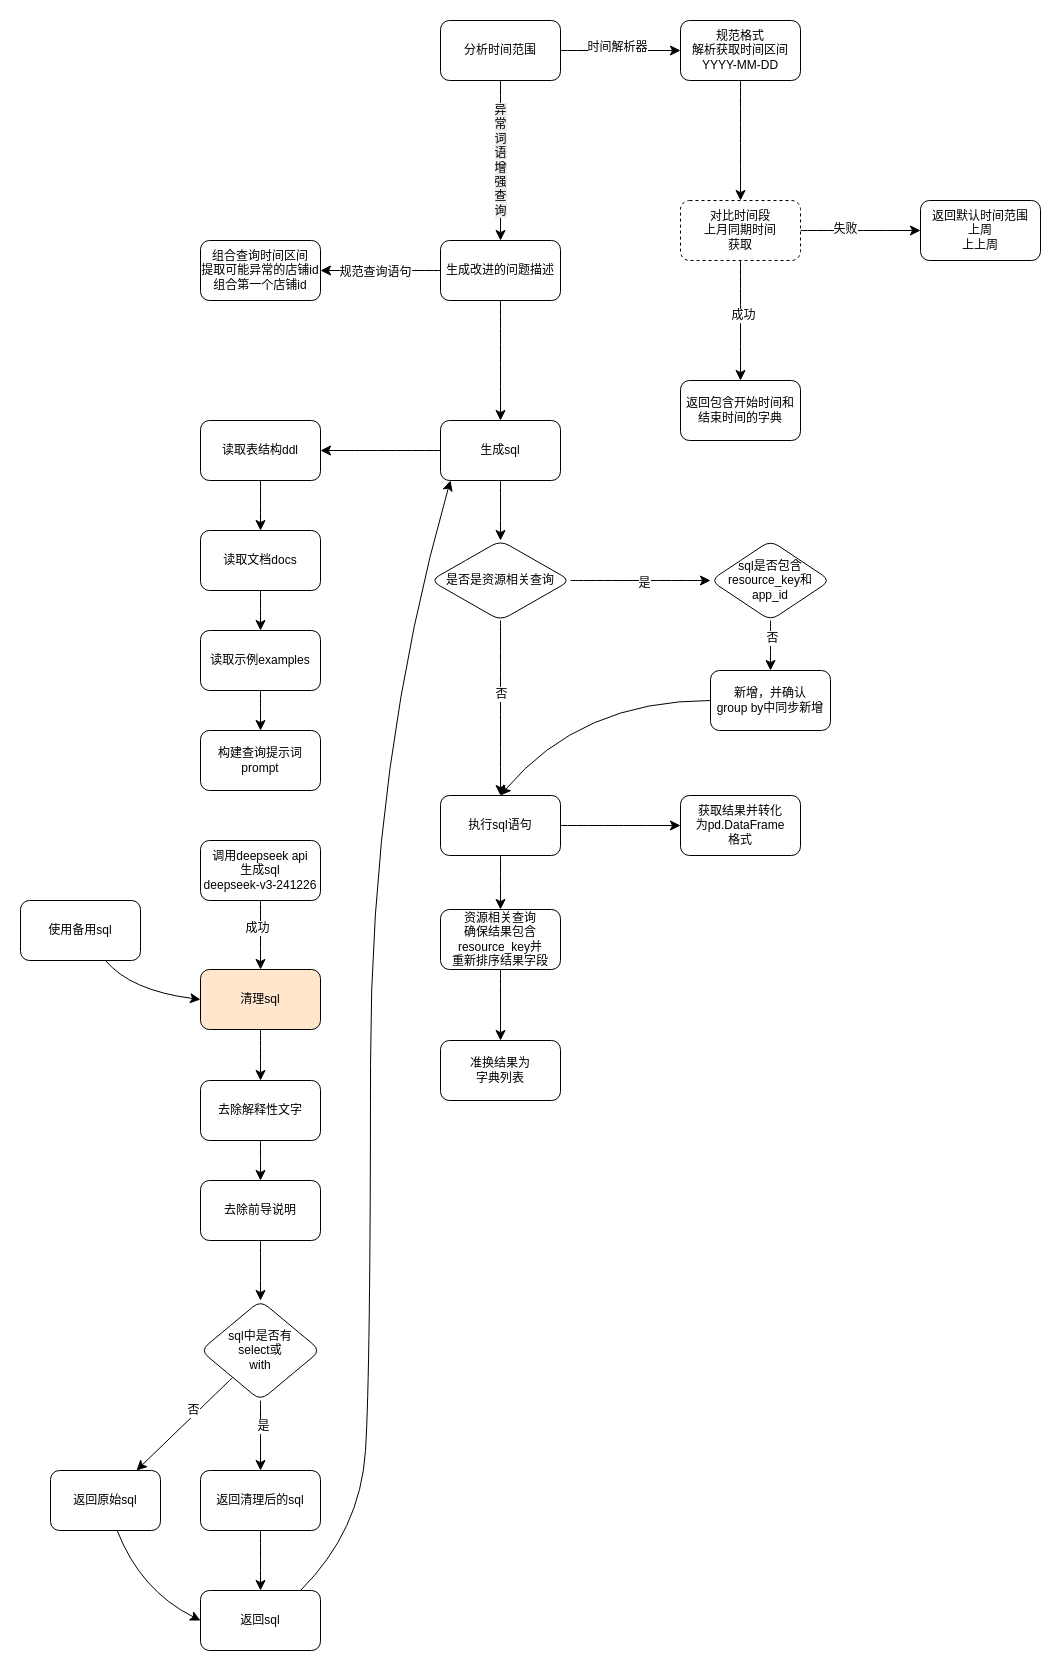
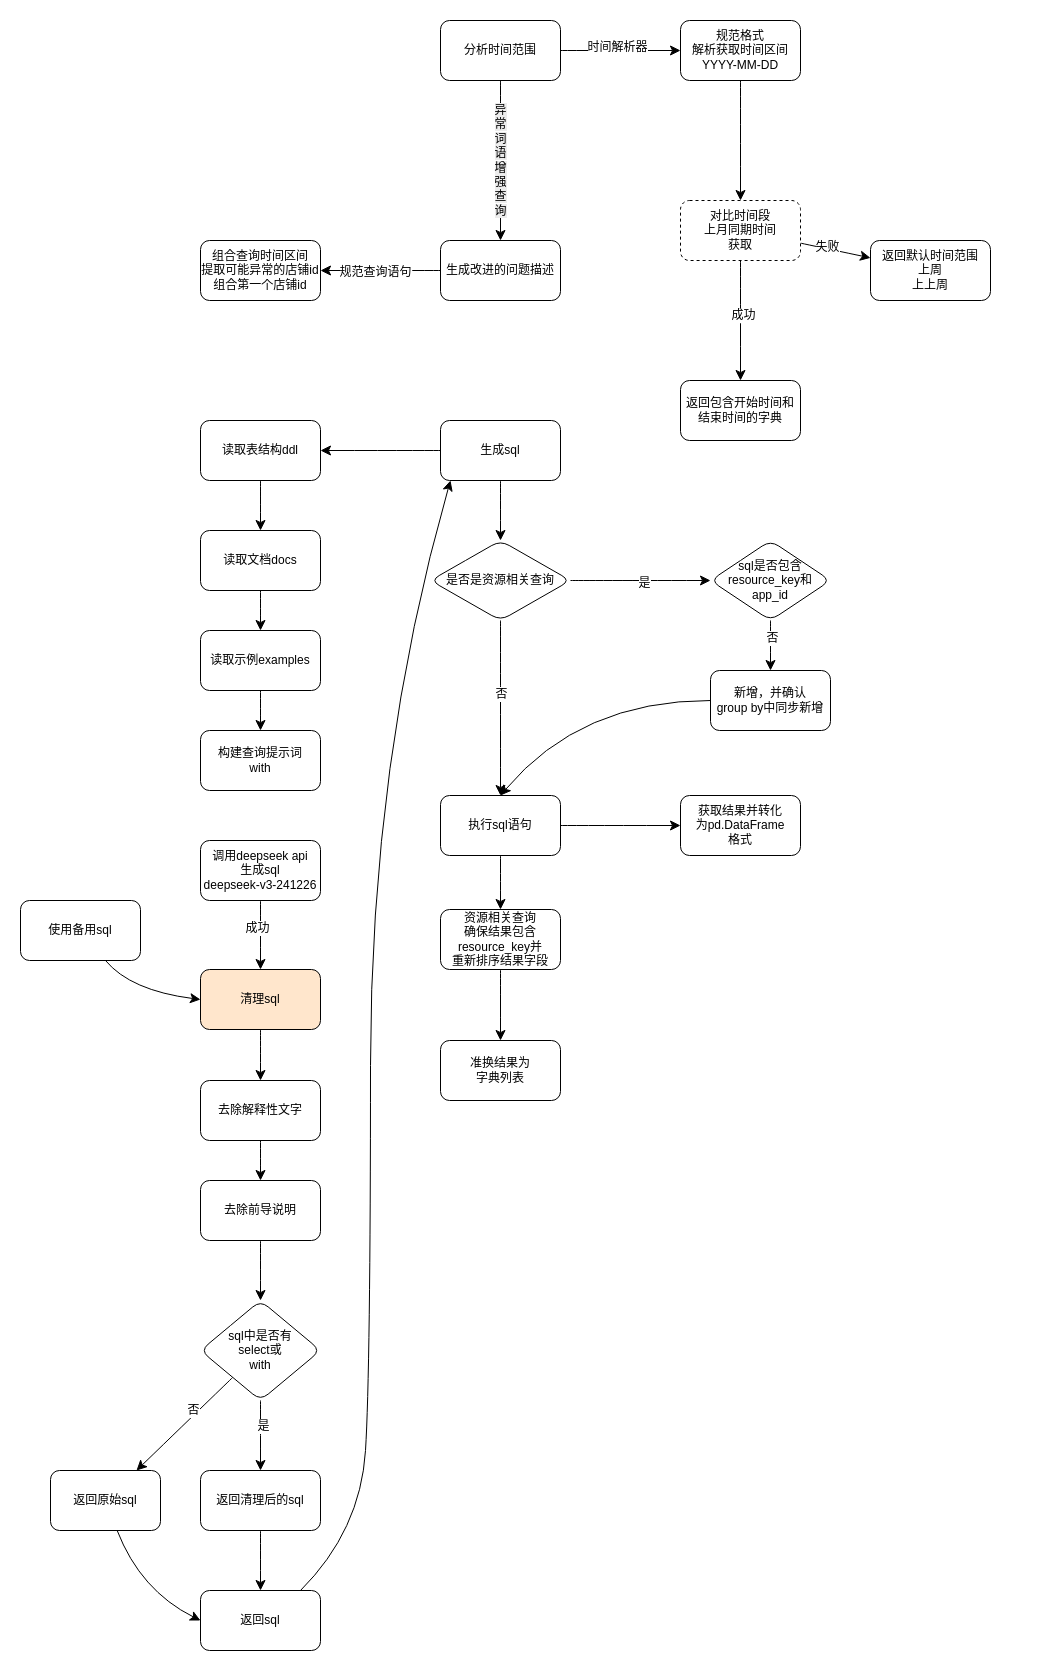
(981, 231) -> (931, 271)
(501, 358) -> none
(261, 761) -> (261, 761)
